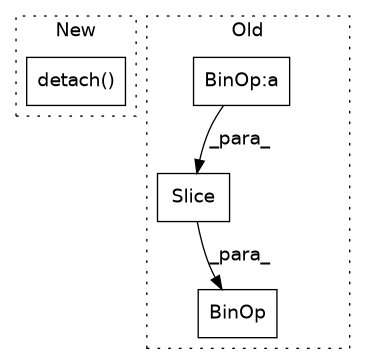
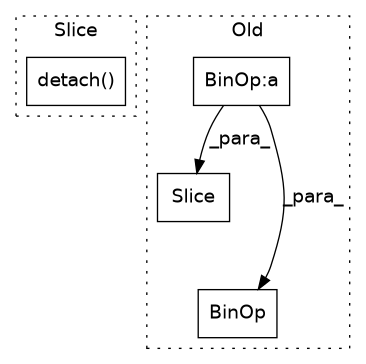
(76, 31) -> (76, 31)
(204, 250) -> (284, 191)
